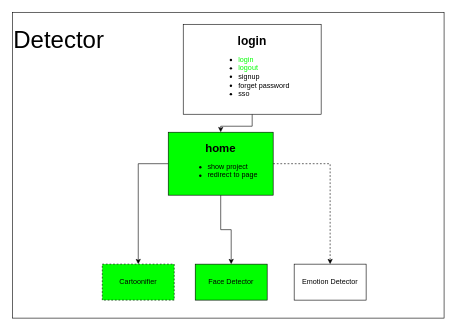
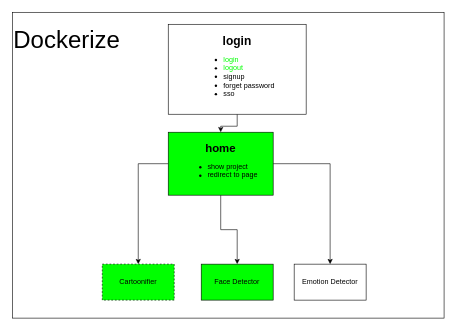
(252, 69) -> (237, 69)
(30, 165) -> (31, 165)
(330, 183) -> (330, 183)
(231, 282) -> (237, 282)
